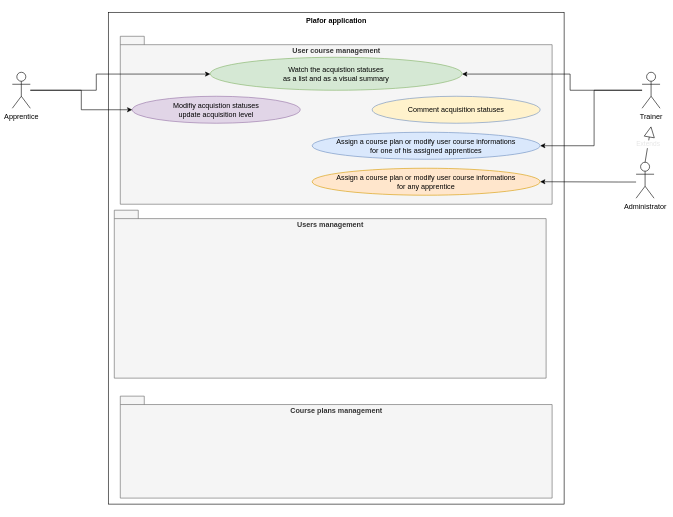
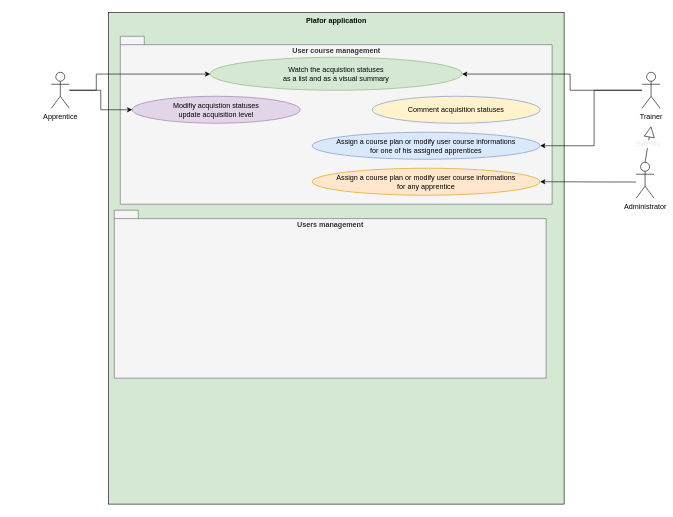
(337, 21) -> (337, 21)
(21, 90) -> (60, 90)
(336, 447) -> none
